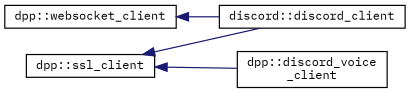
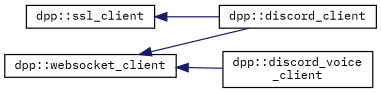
(312, 17) -> (298, 17)
(202, 68) -> (206, 68)
